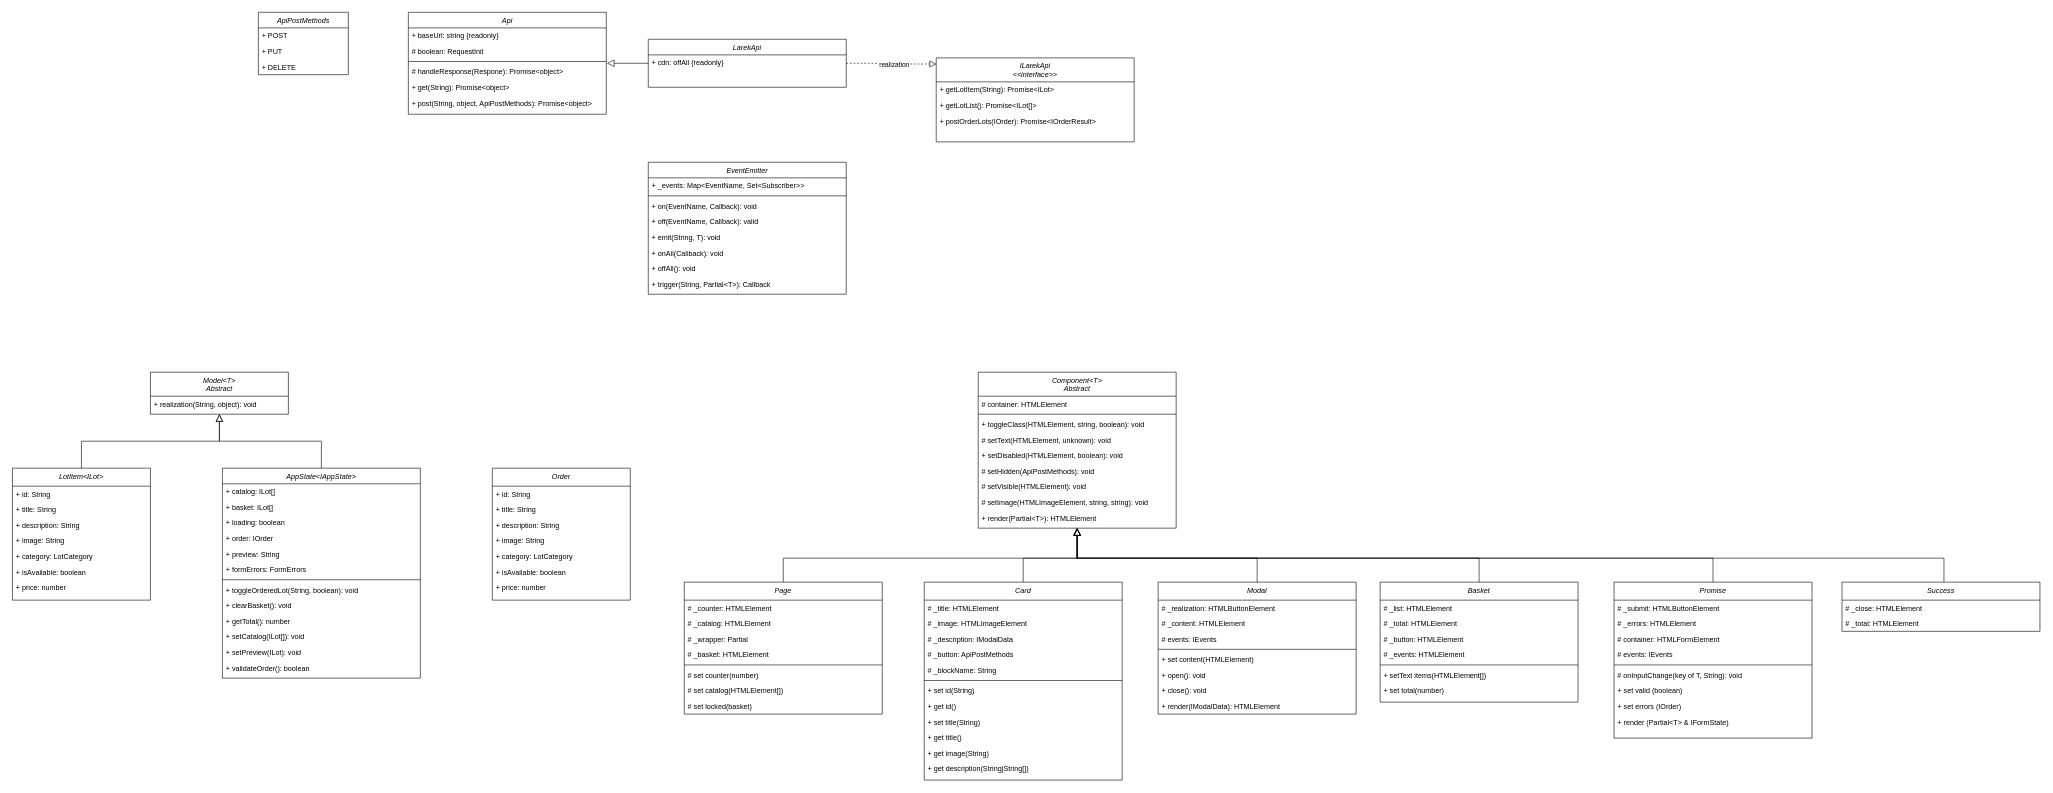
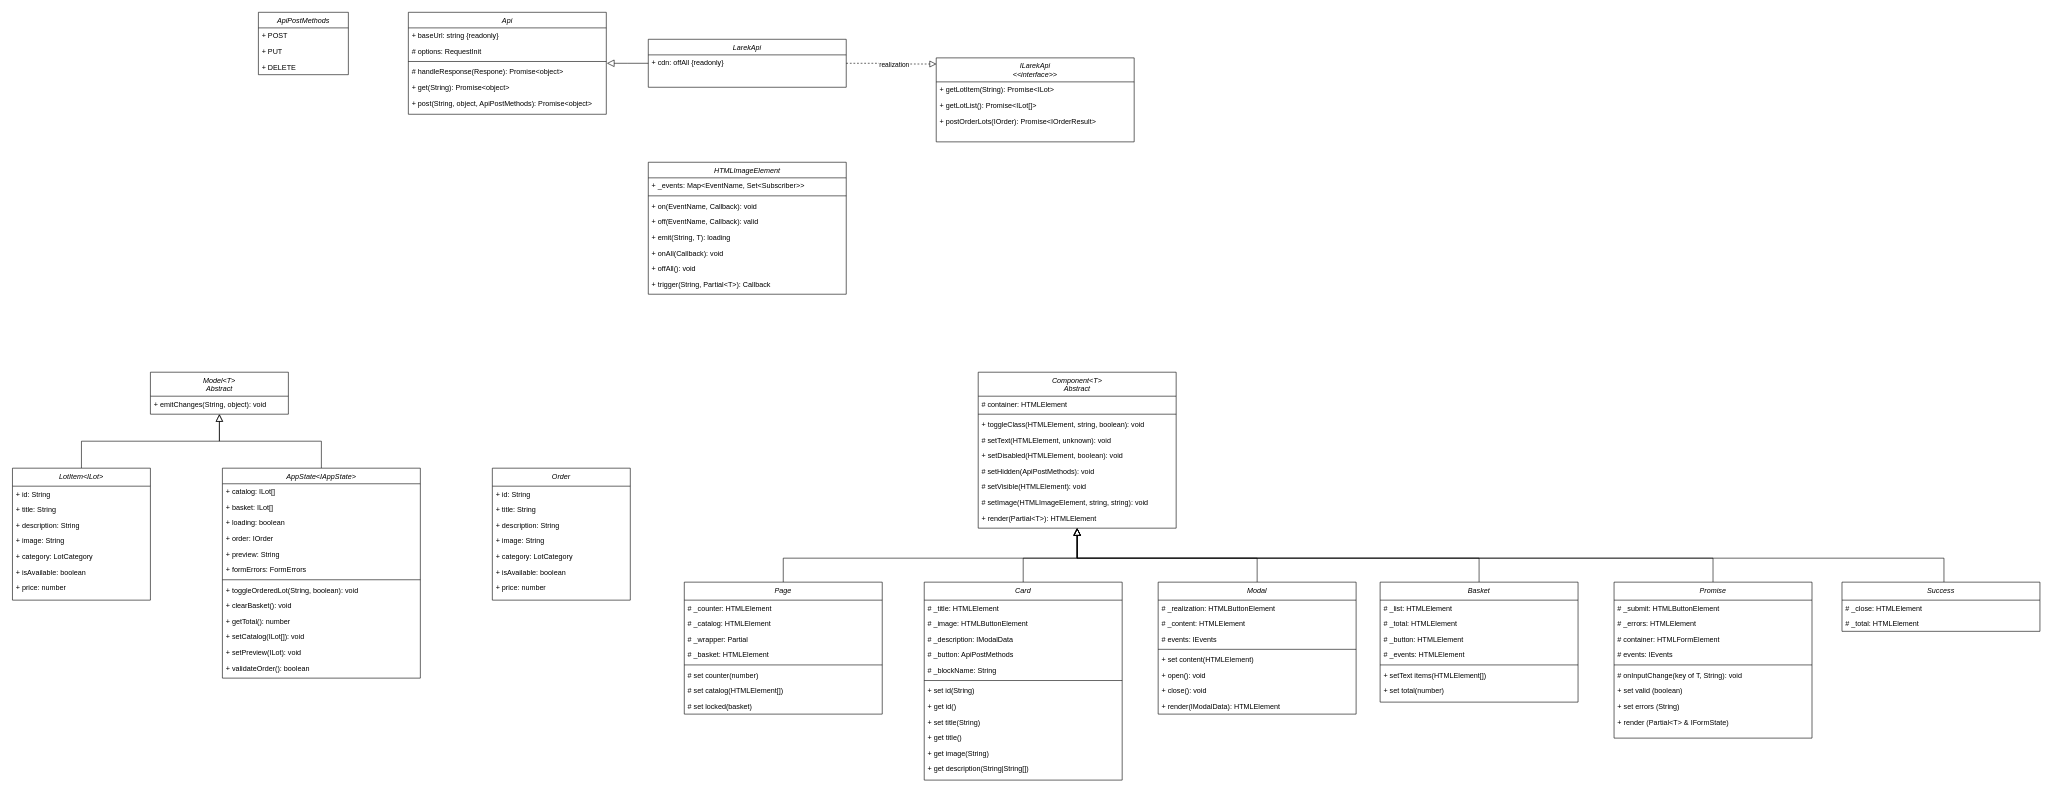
(452, 52) -> (452, 52)
(747, 170) -> (747, 170)
(690, 238) -> (696, 238)
(215, 404) -> (217, 404)
(975, 624) -> (977, 624)
(1657, 707) -> (1656, 707)
